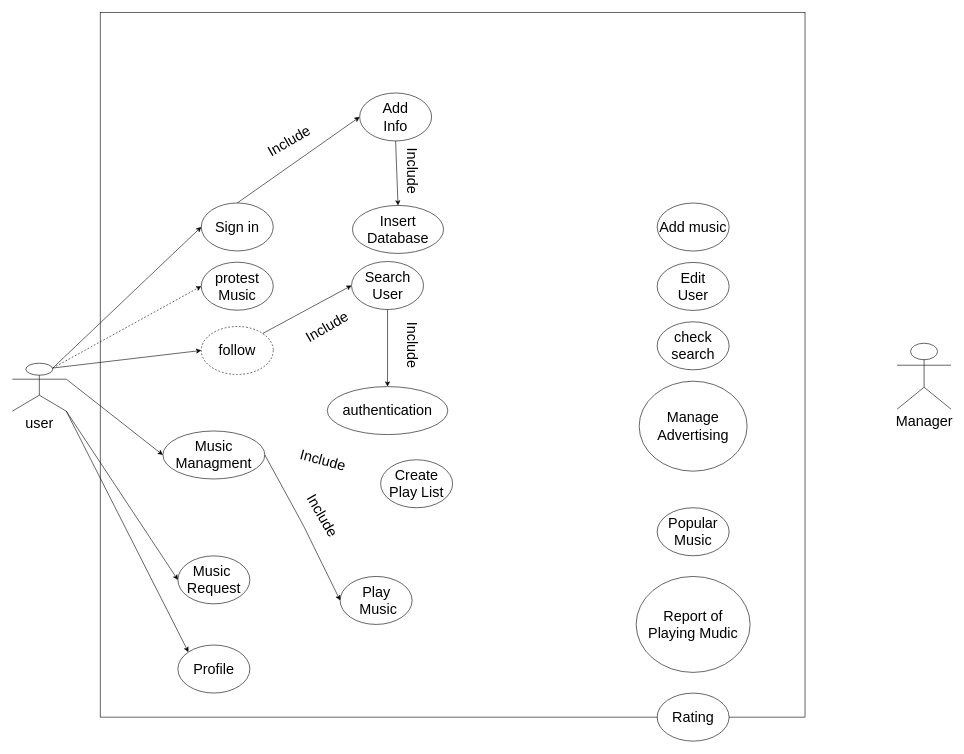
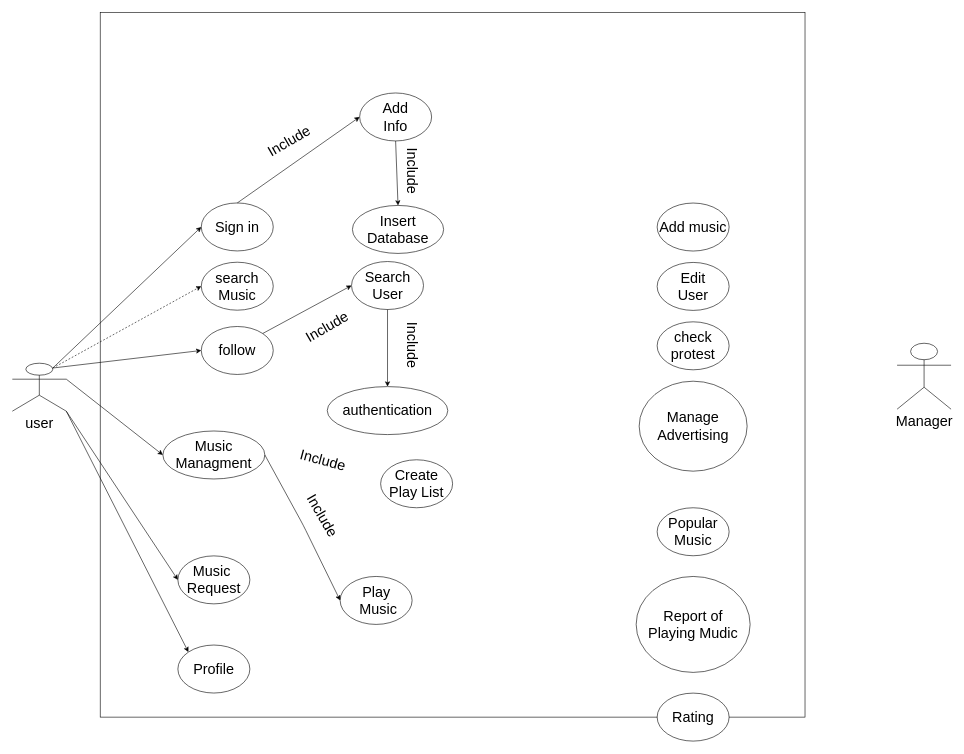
(237, 287) -> (237, 287)
(693, 346) -> (693, 346)
(237, 351) -> (237, 351)
